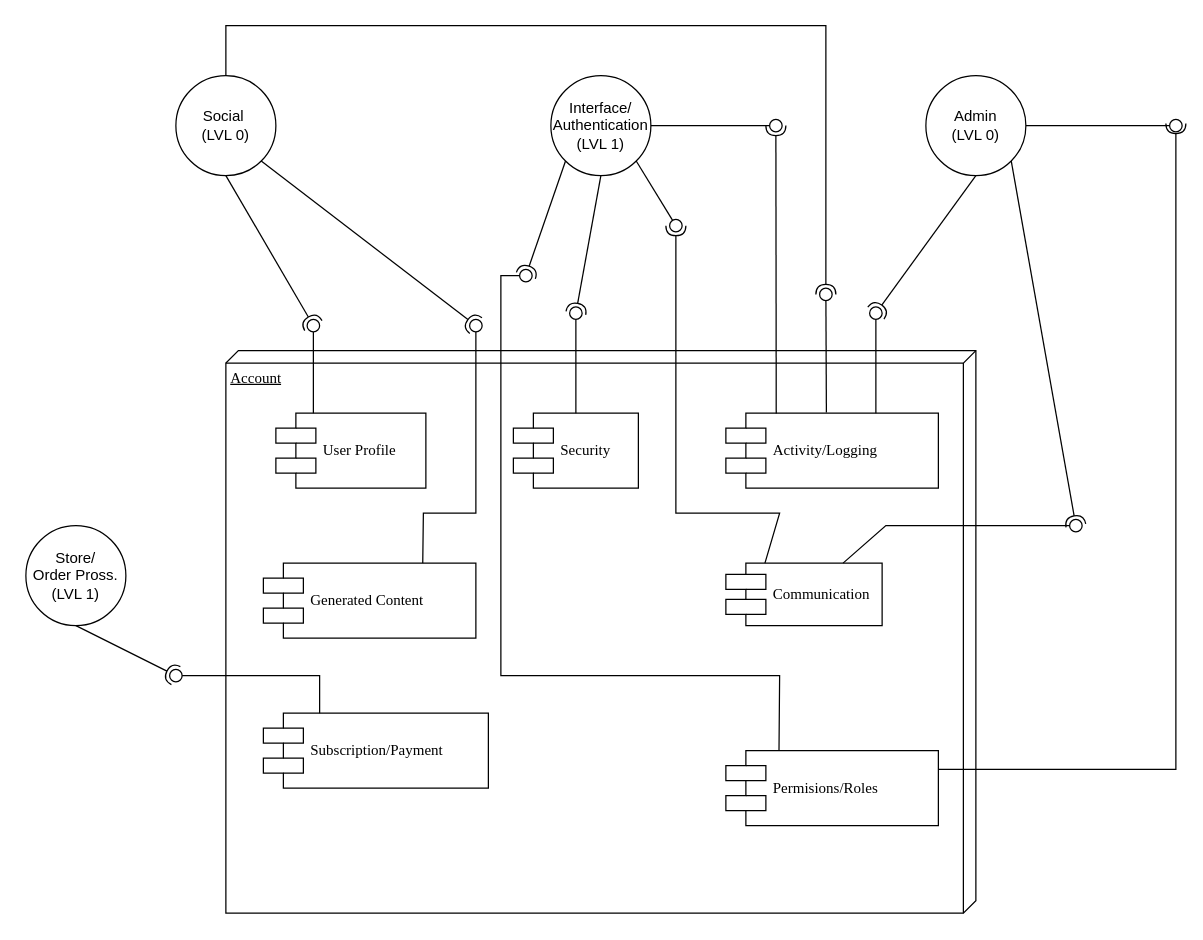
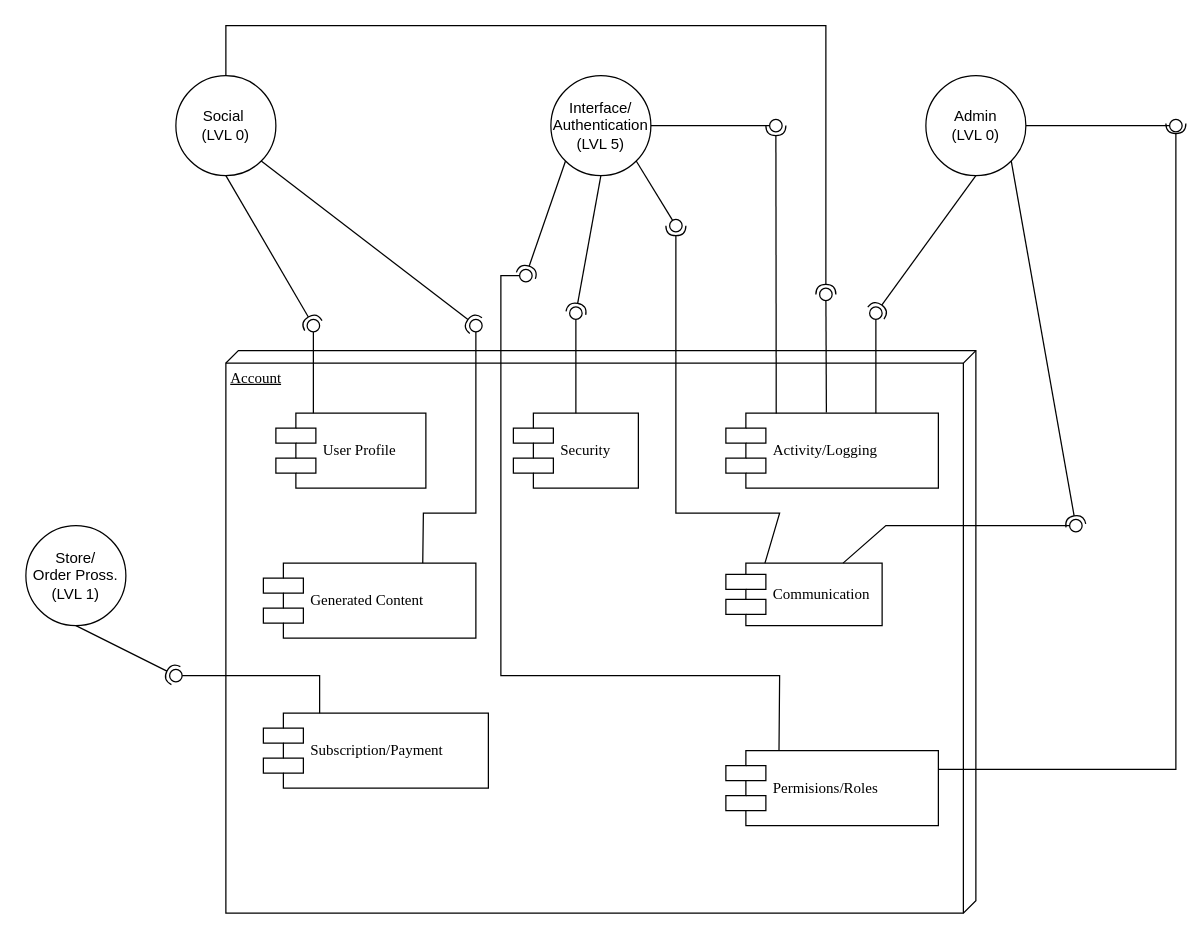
(601, 126) -> (601, 126)
